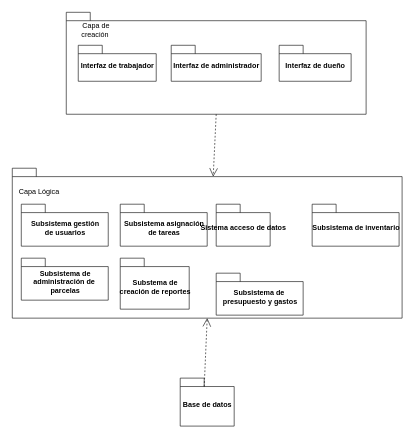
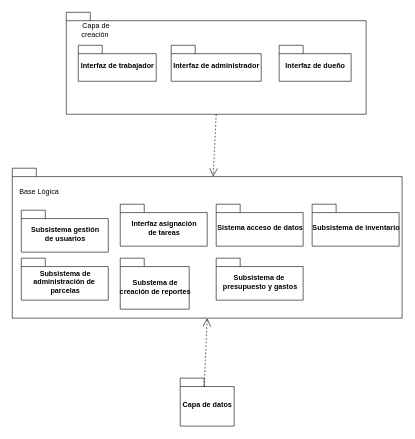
(39, 192) -> (39, 192)
(65, 225) -> (65, 231)
(243, 225) -> (260, 225)
(164, 228) -> (164, 228)
(260, 294) -> (260, 279)
(208, 405) -> (208, 405)
